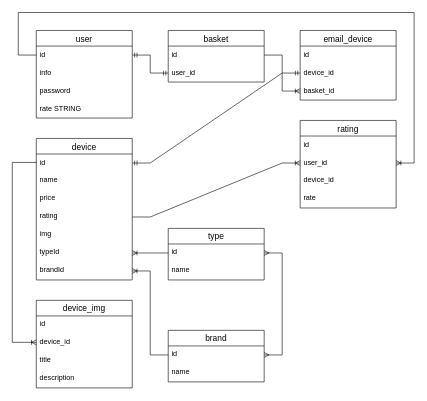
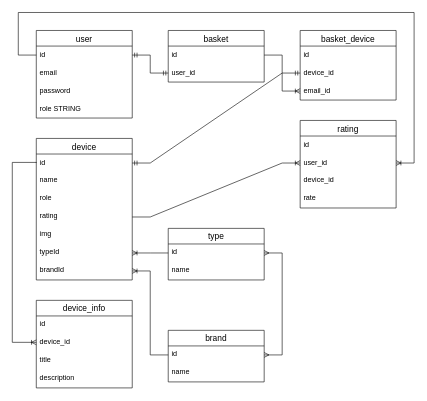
(348, 39) -> (348, 39)
(47, 72) -> (48, 72)
(321, 90) -> (317, 90)
(61, 108) -> (60, 108)
(49, 198) -> (47, 198)
(84, 309) -> (84, 309)
